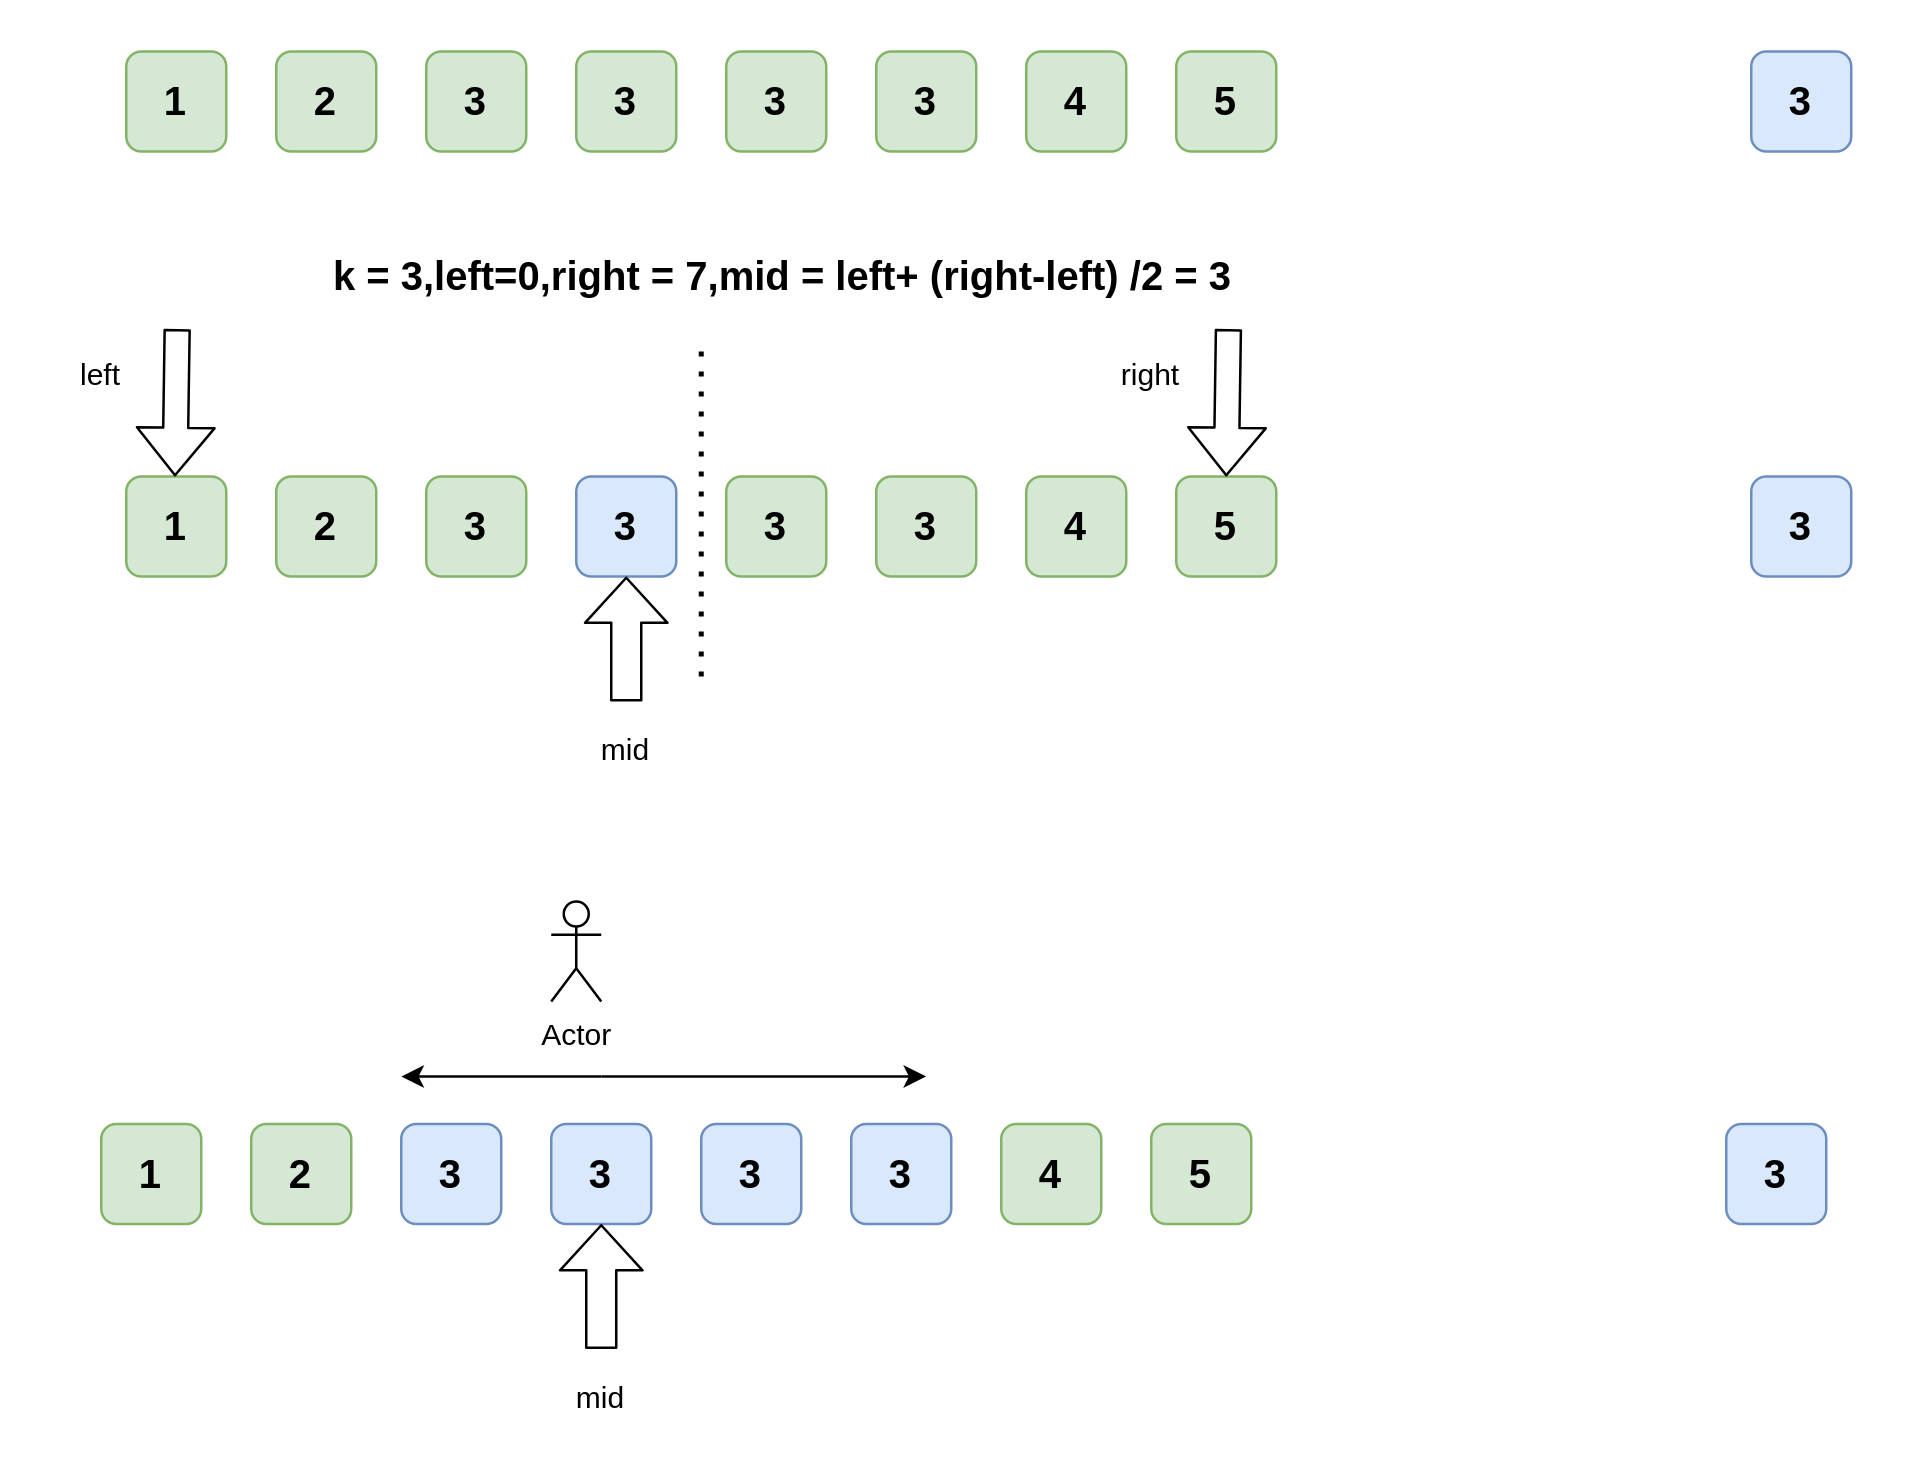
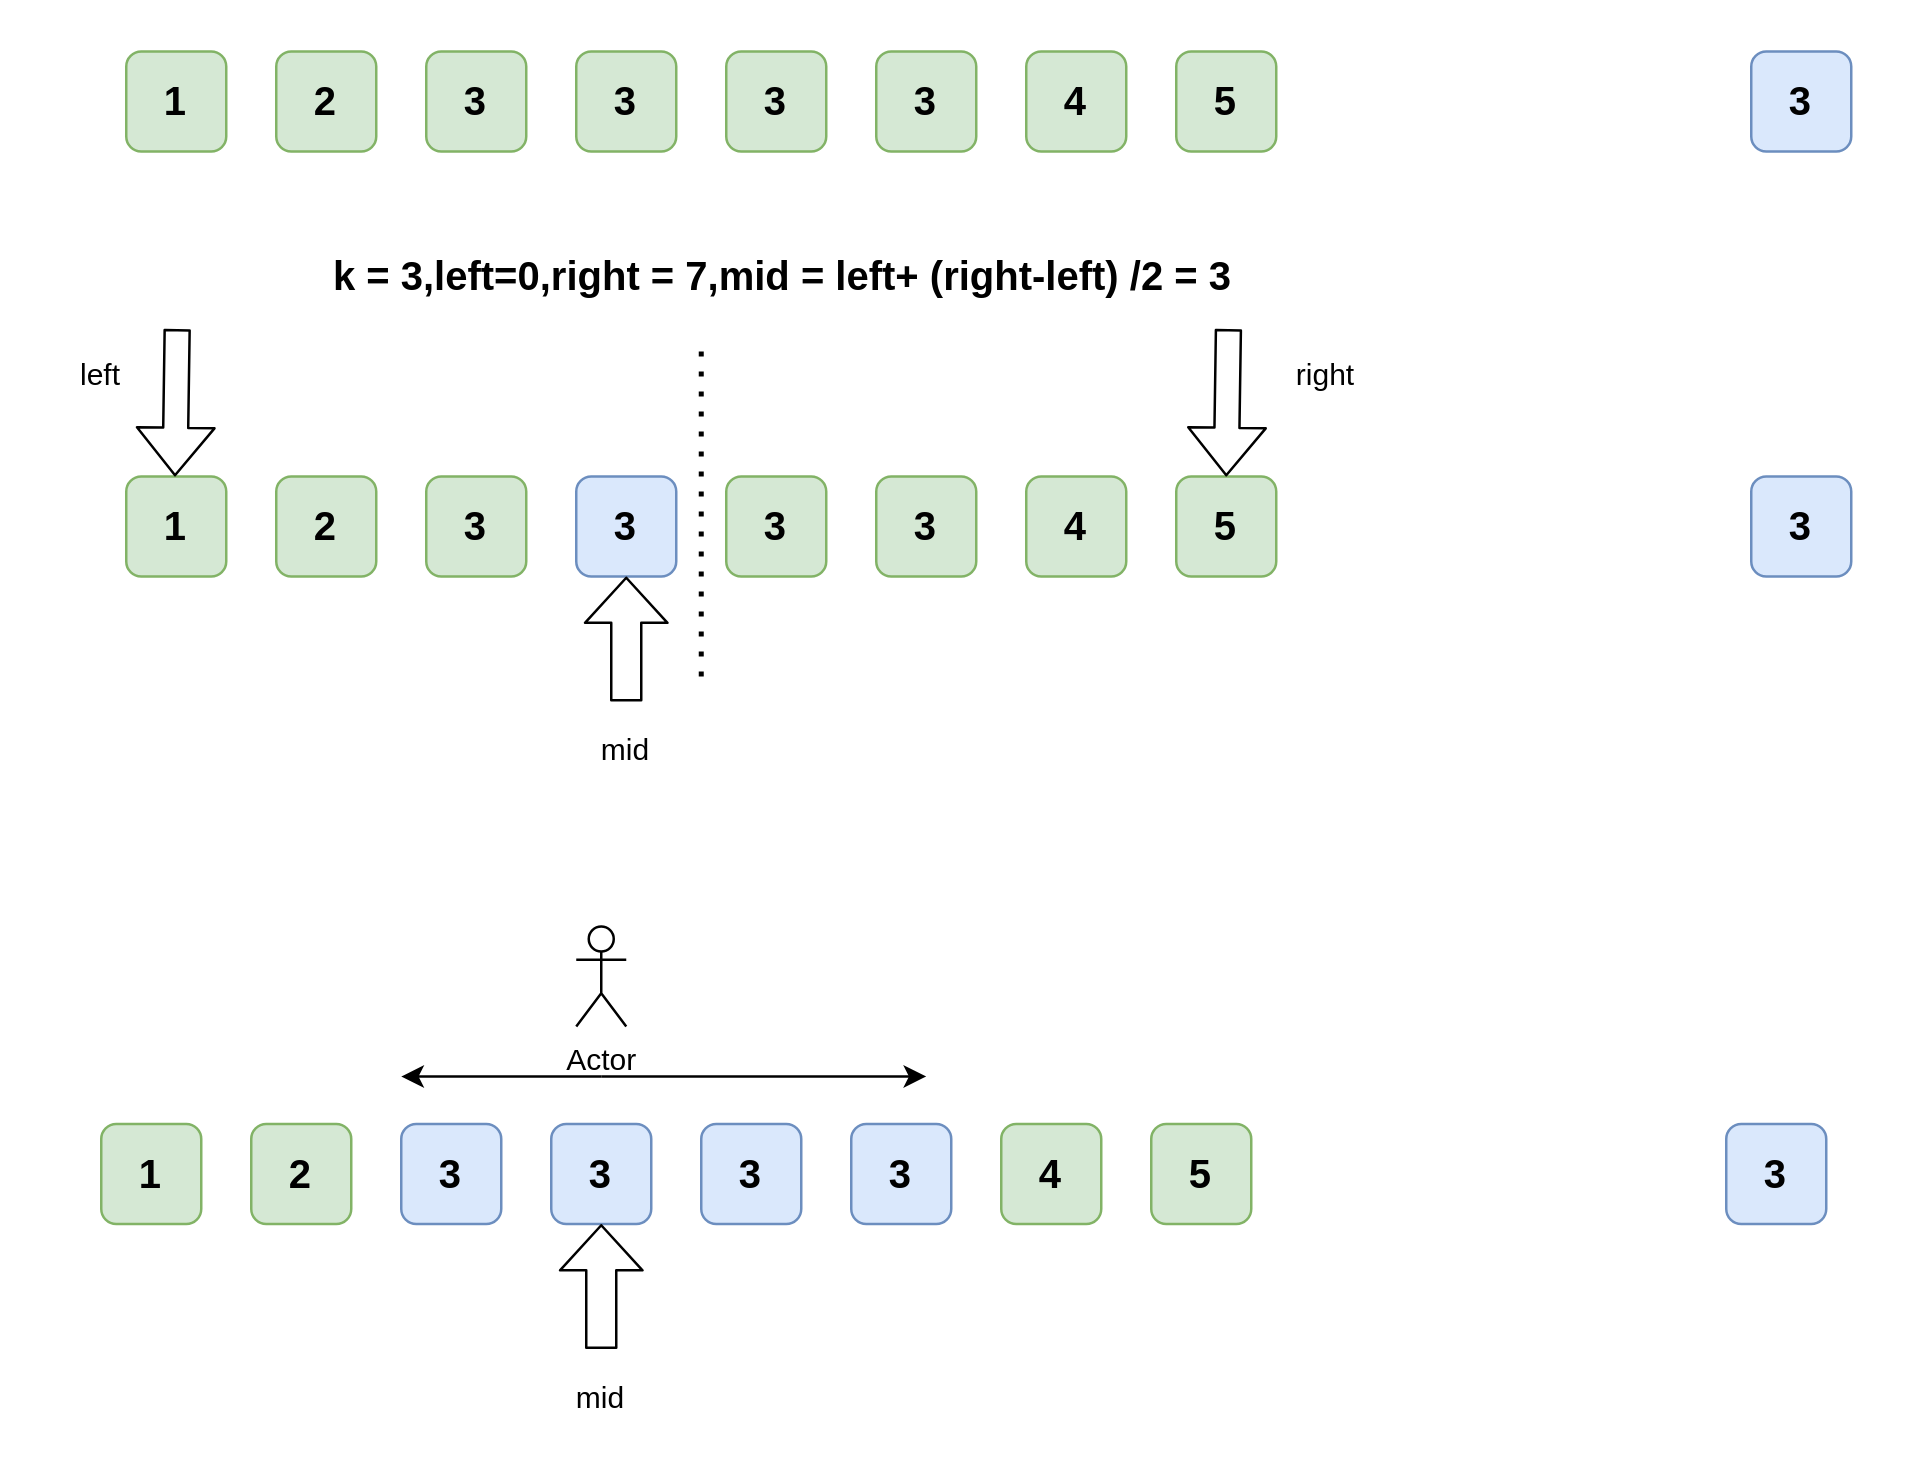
(1151, 376) -> (1326, 376)
(576, 951) -> (601, 976)
